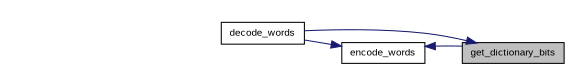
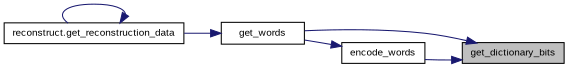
none -> (94, 33)
(263, 33) -> (263, 33)
(449, 46) -> (438, 60)
